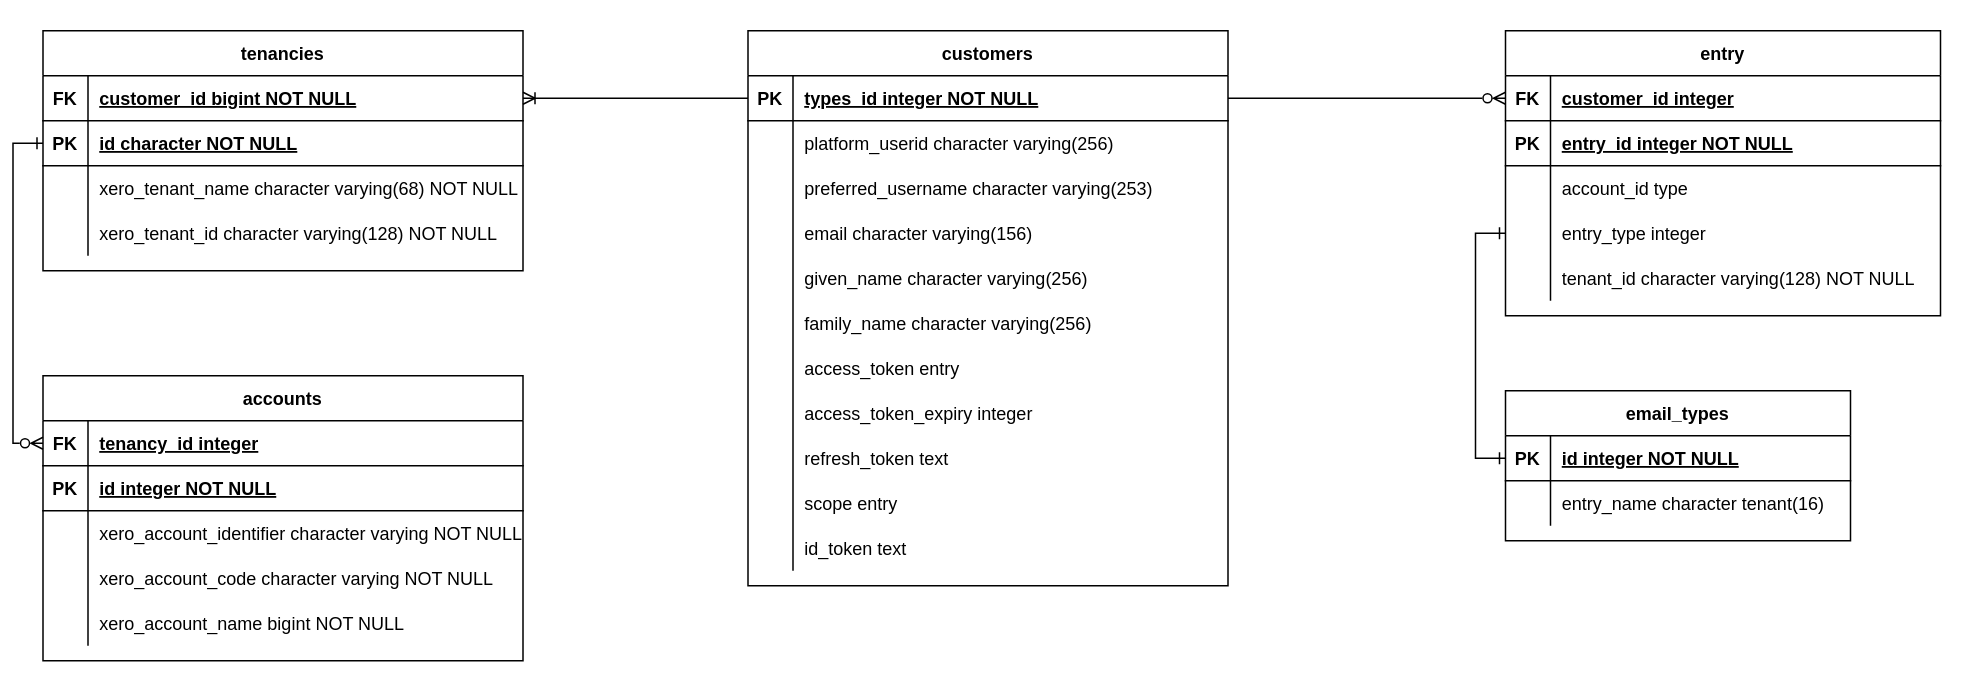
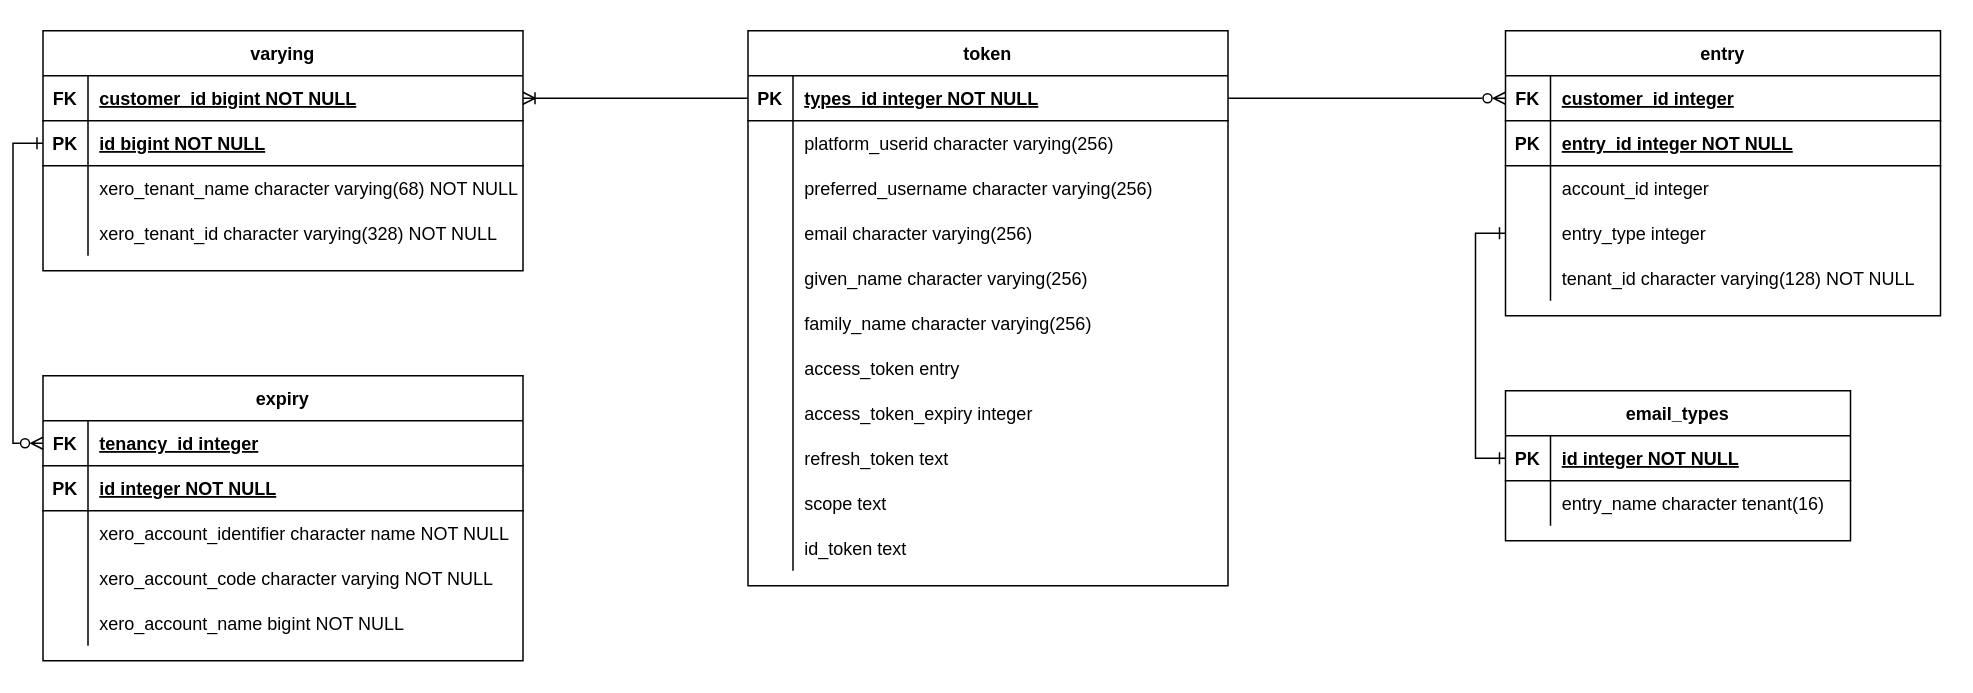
(282, 54) -> (282, 54)
(987, 54) -> (987, 54)
(195, 144) -> (176, 144)
(1004, 189) -> (1004, 189)
(1632, 189) -> (1645, 189)
(317, 234) -> (317, 234)
(933, 234) -> (933, 234)
(282, 399) -> (282, 399)
(857, 504) -> (852, 504)
(332, 534) -> (319, 534)
